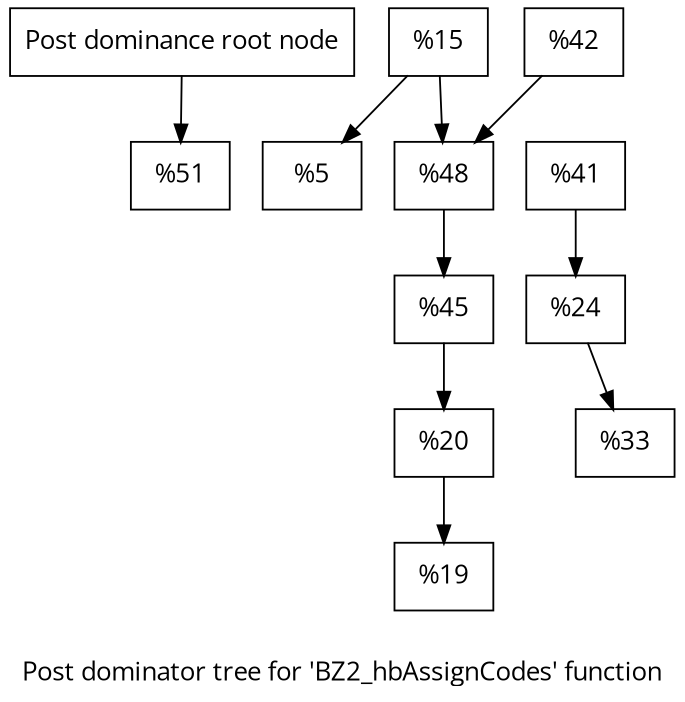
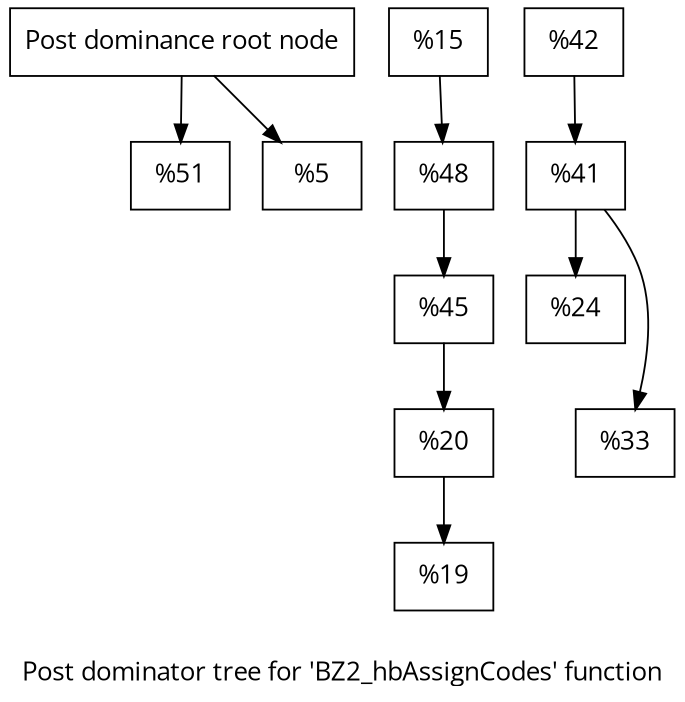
(382, 102) -> (241, 103)
(515, 103) -> (575, 100)
(597, 368) -> (646, 296)
